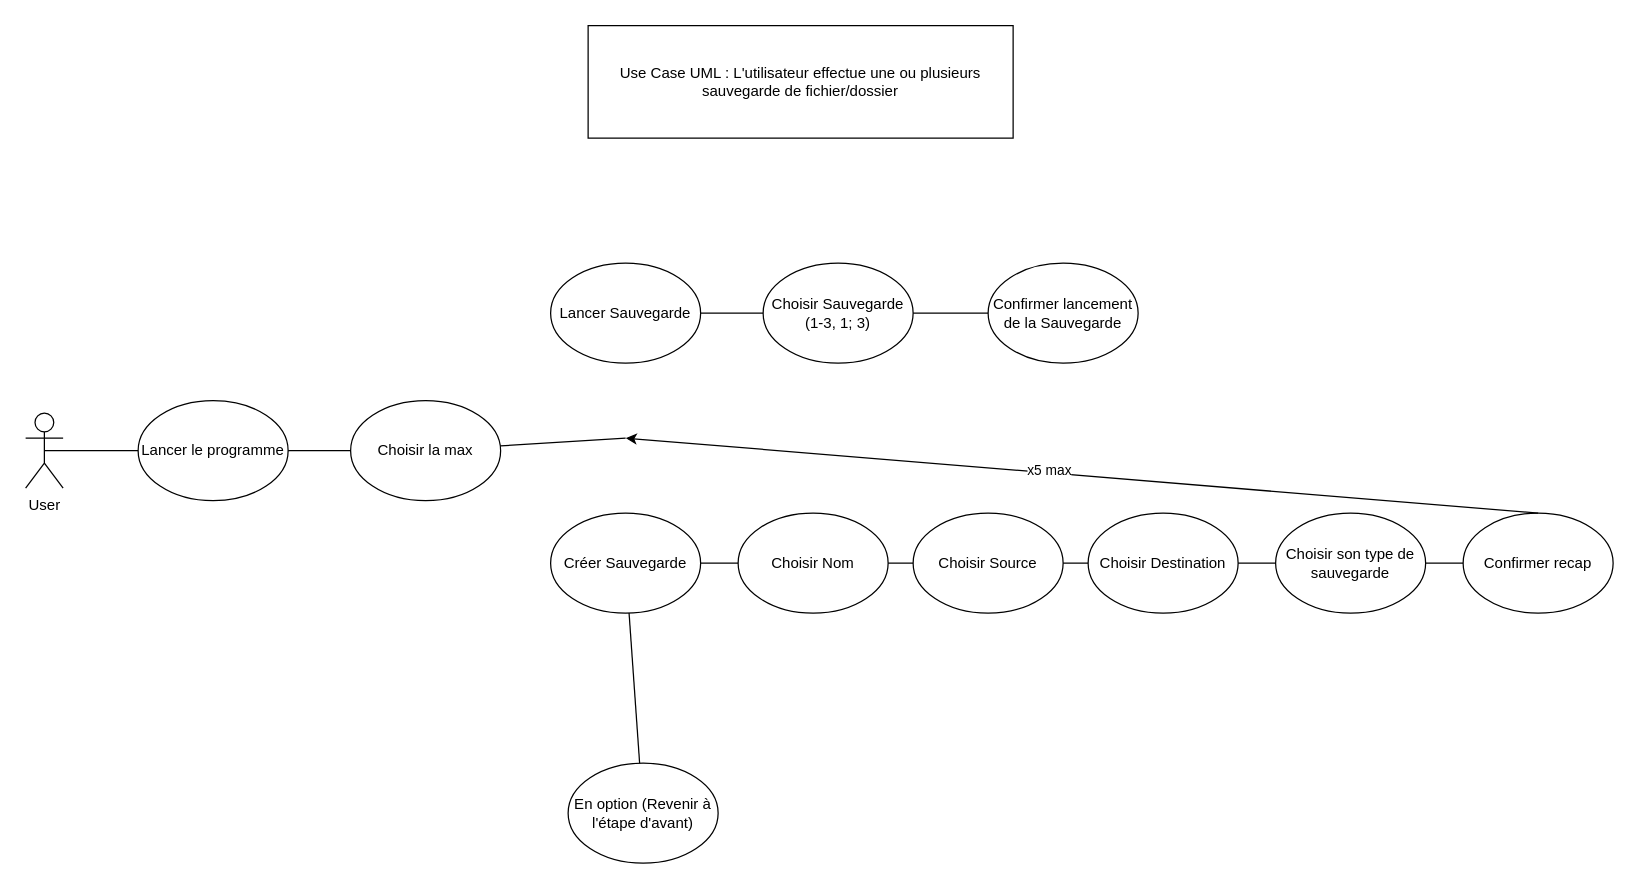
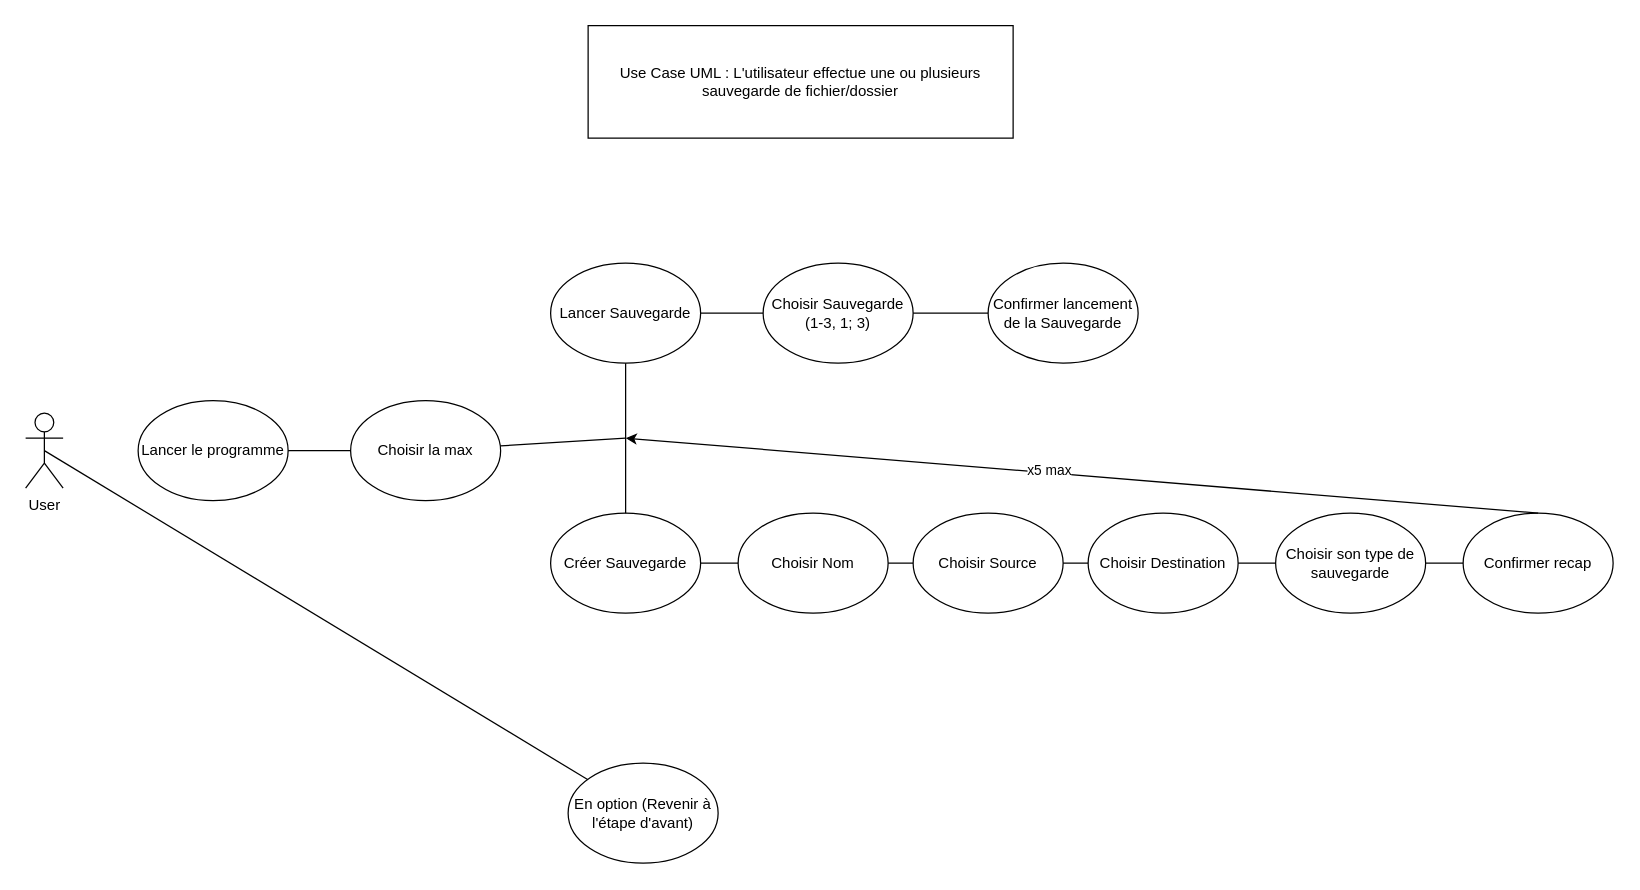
(93, 451) -> (317, 616)
(634, 688) -> (626, 438)
